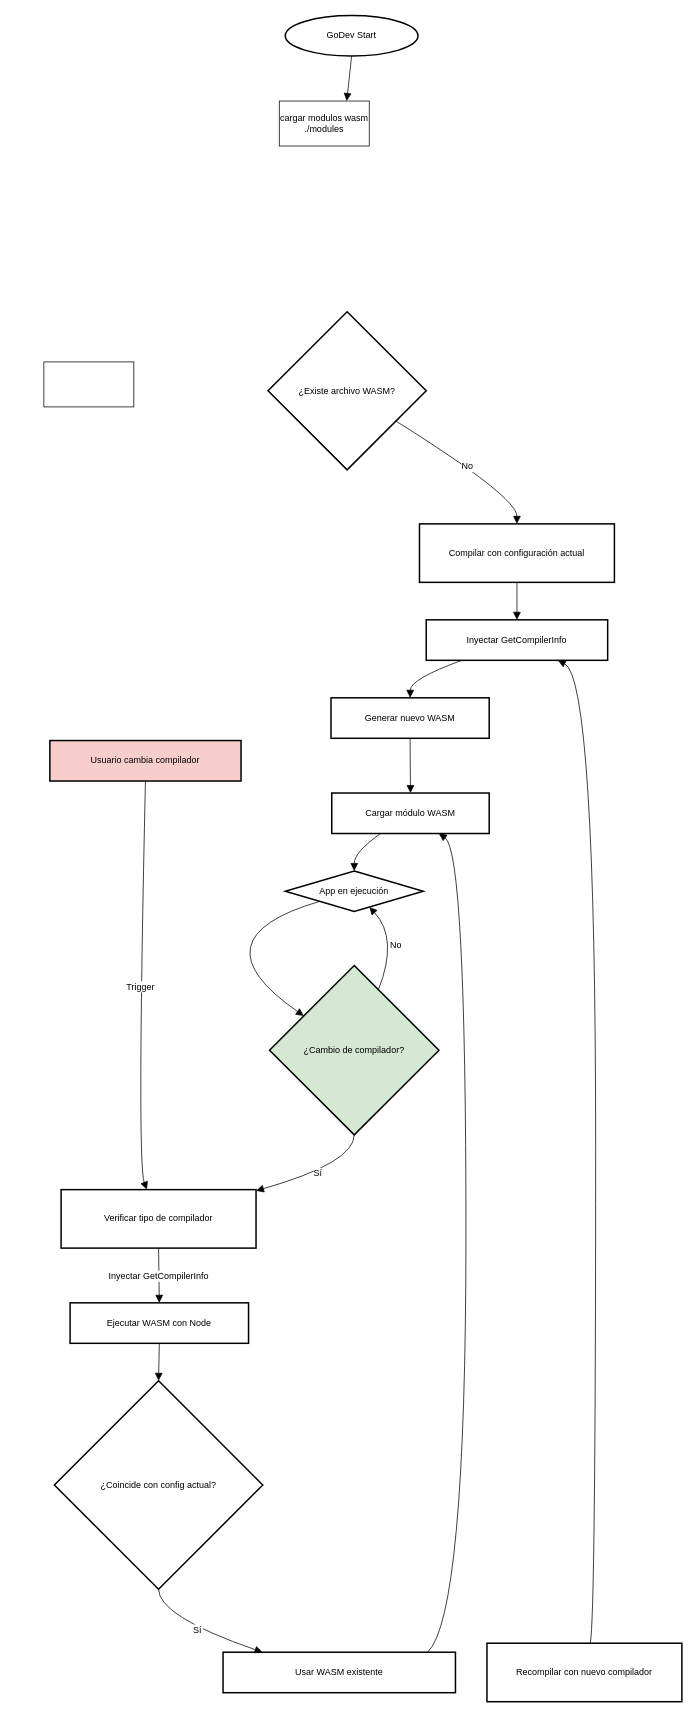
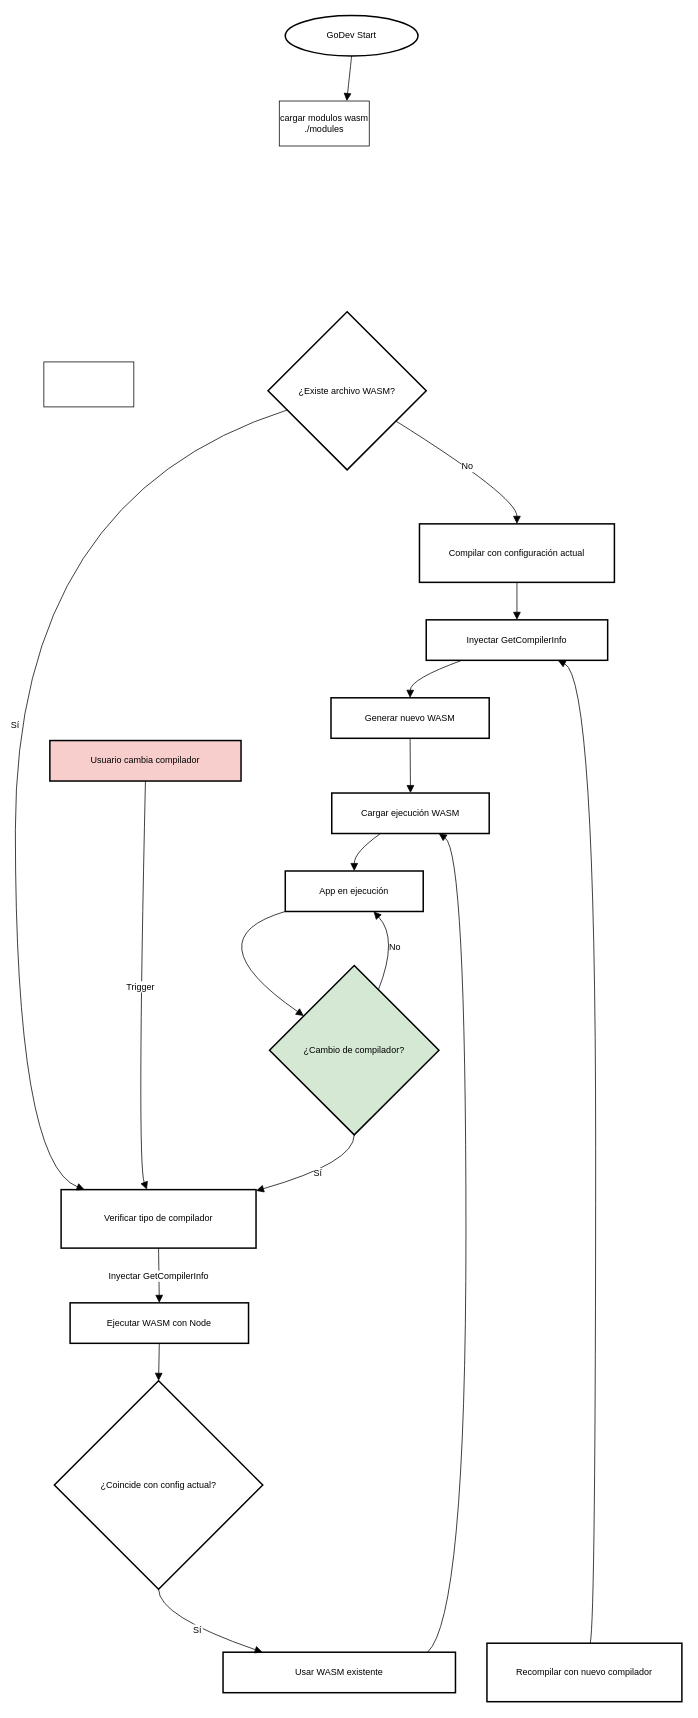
none -> (43, 644)
(411, 813) -> (411, 813)
(354, 891) -> (354, 891)
